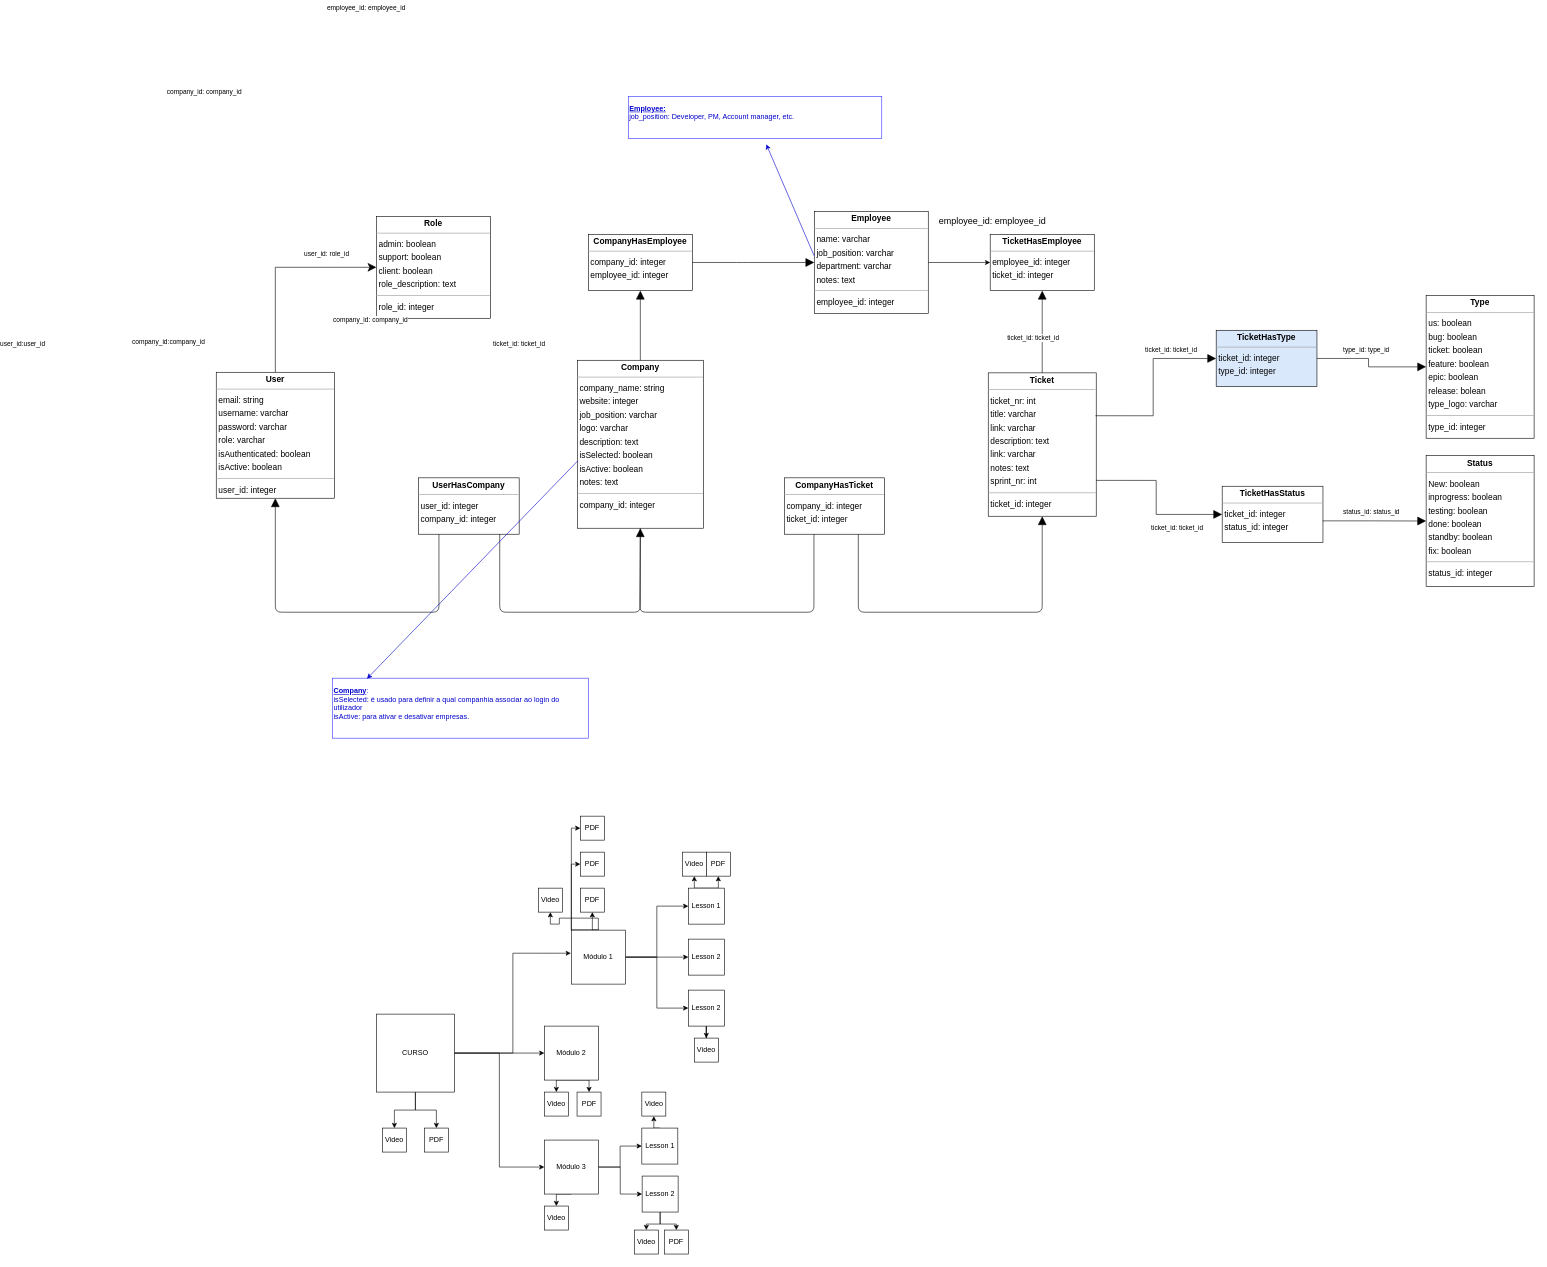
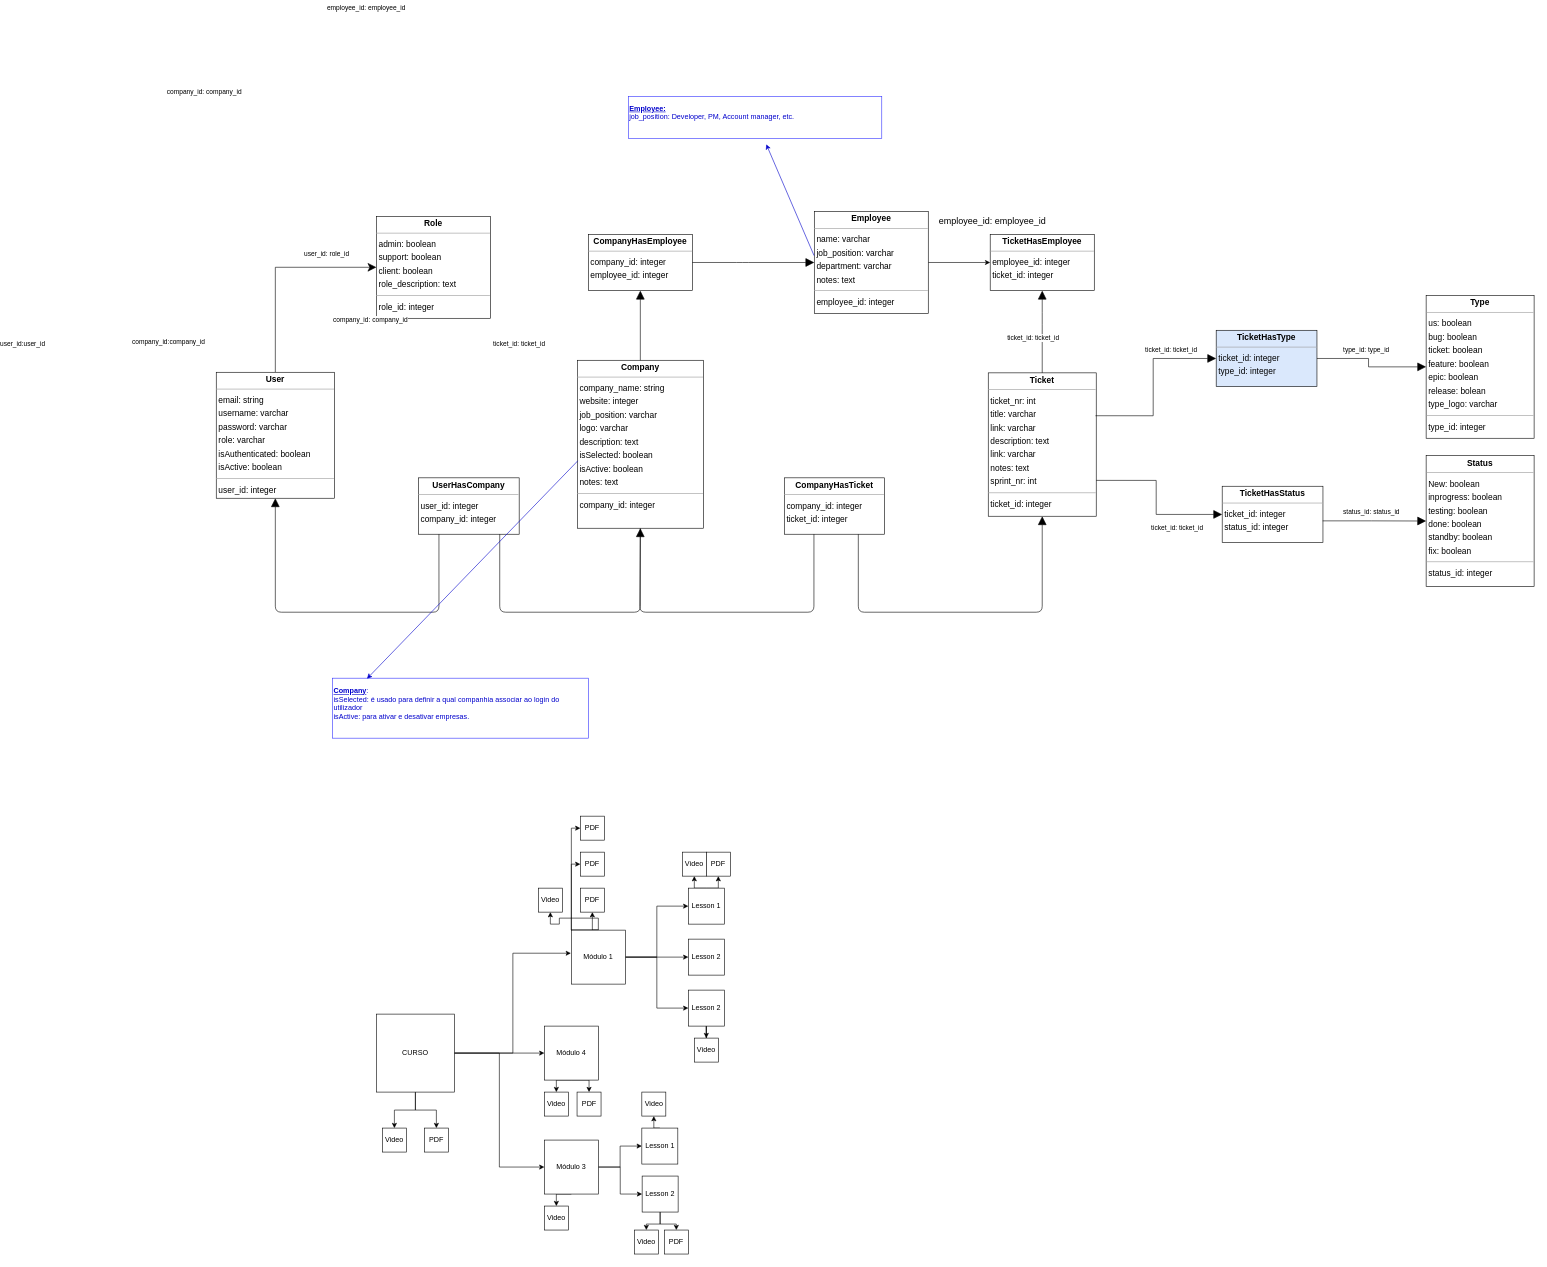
(572, 1053) -> (572, 1053)
